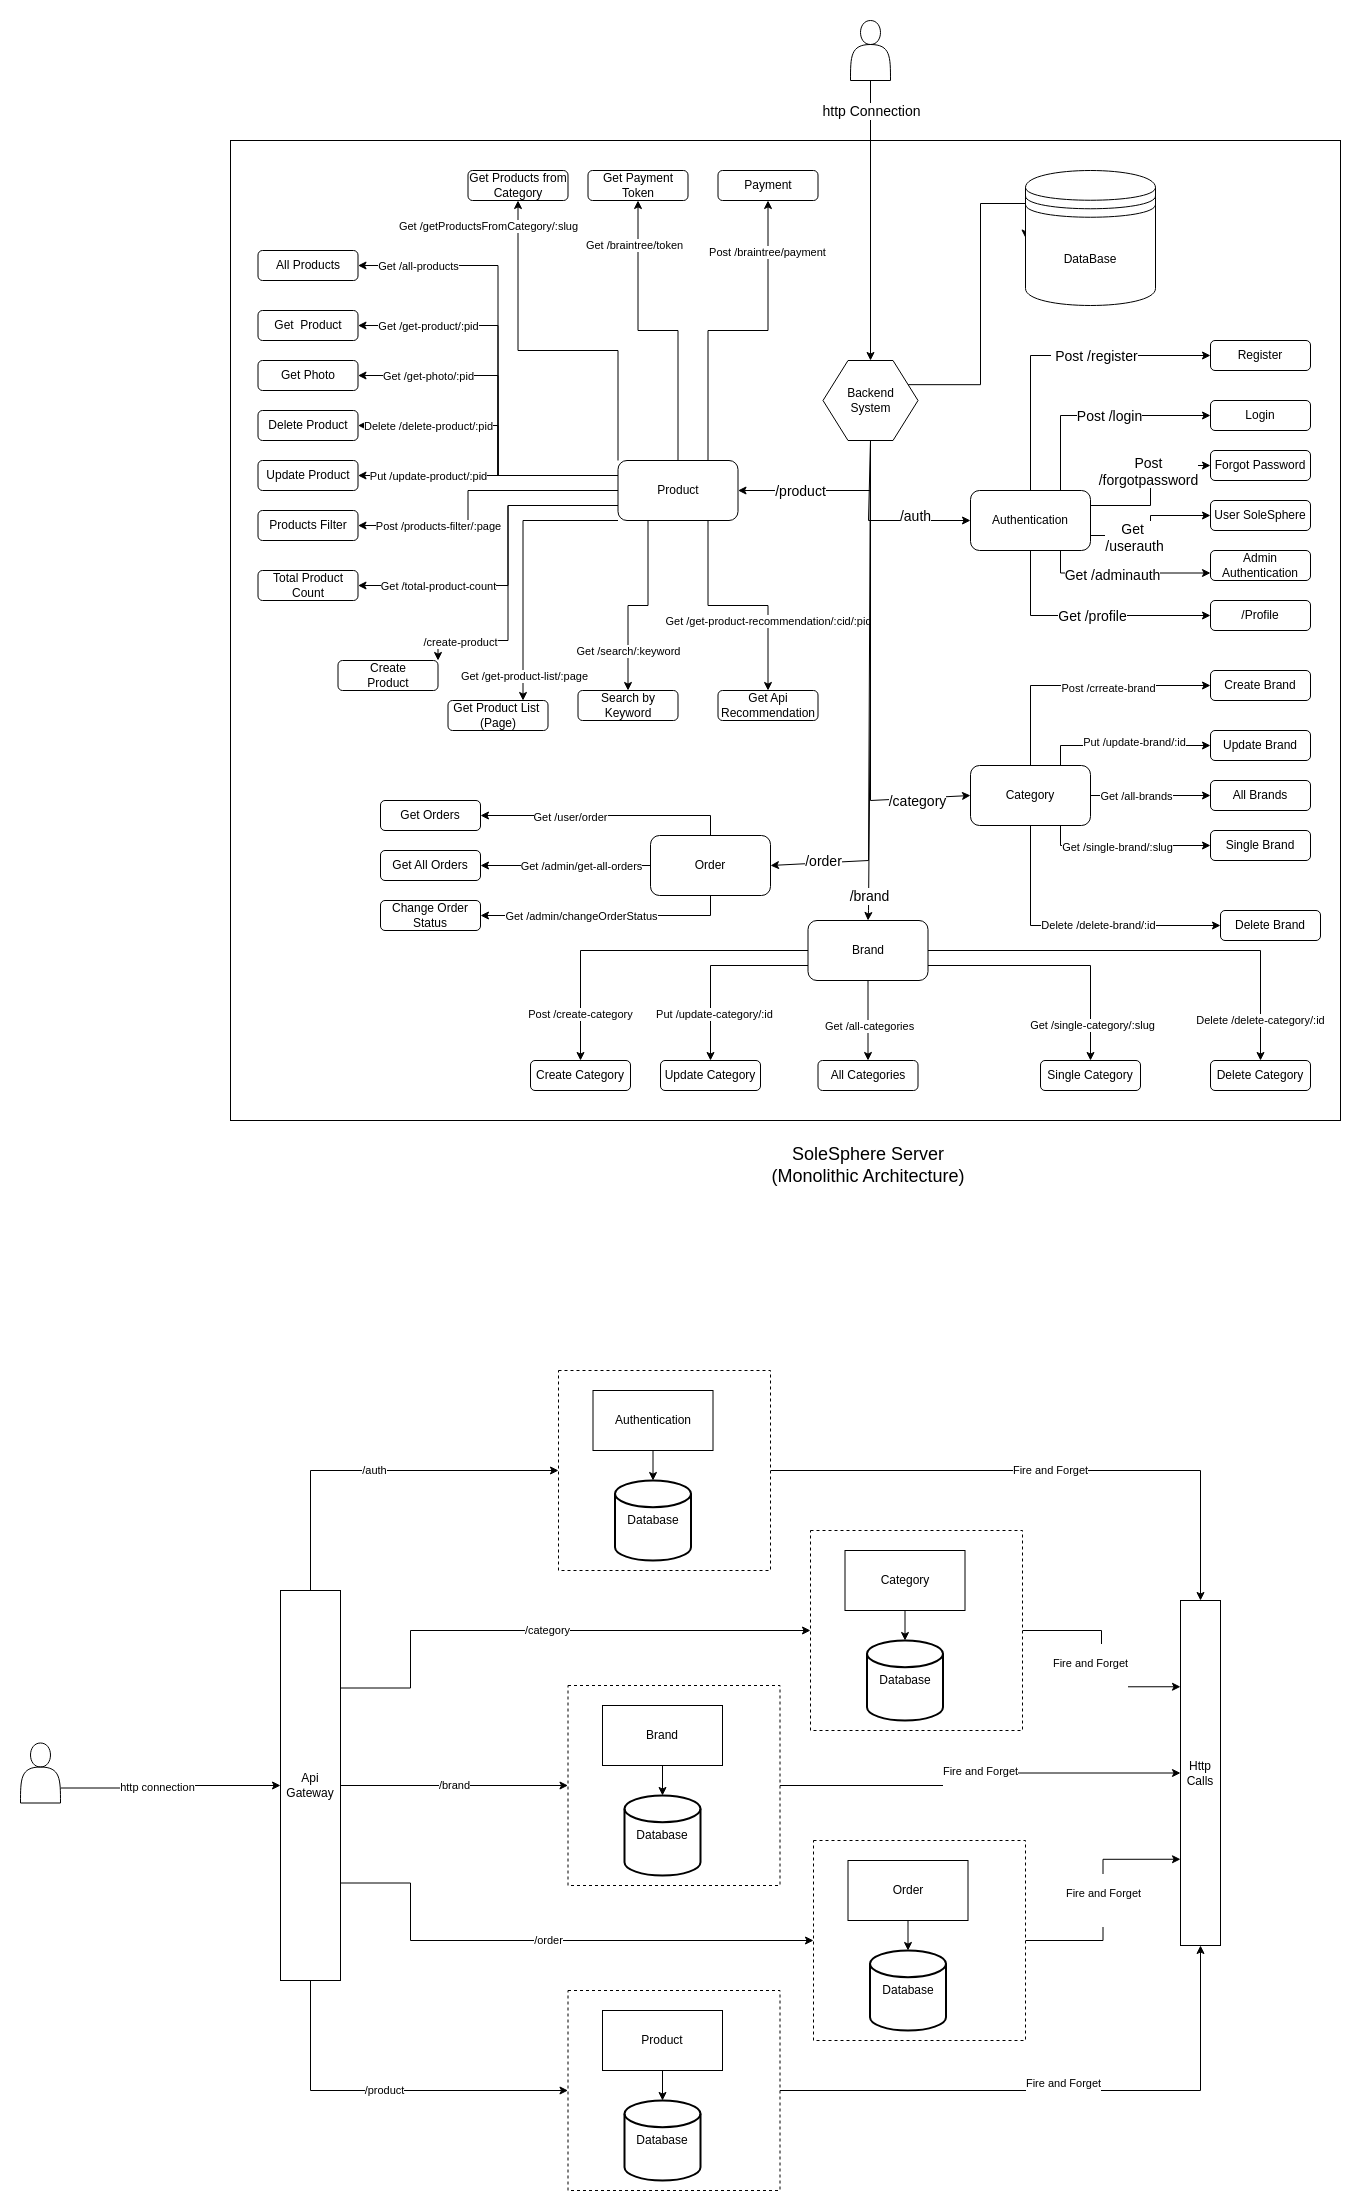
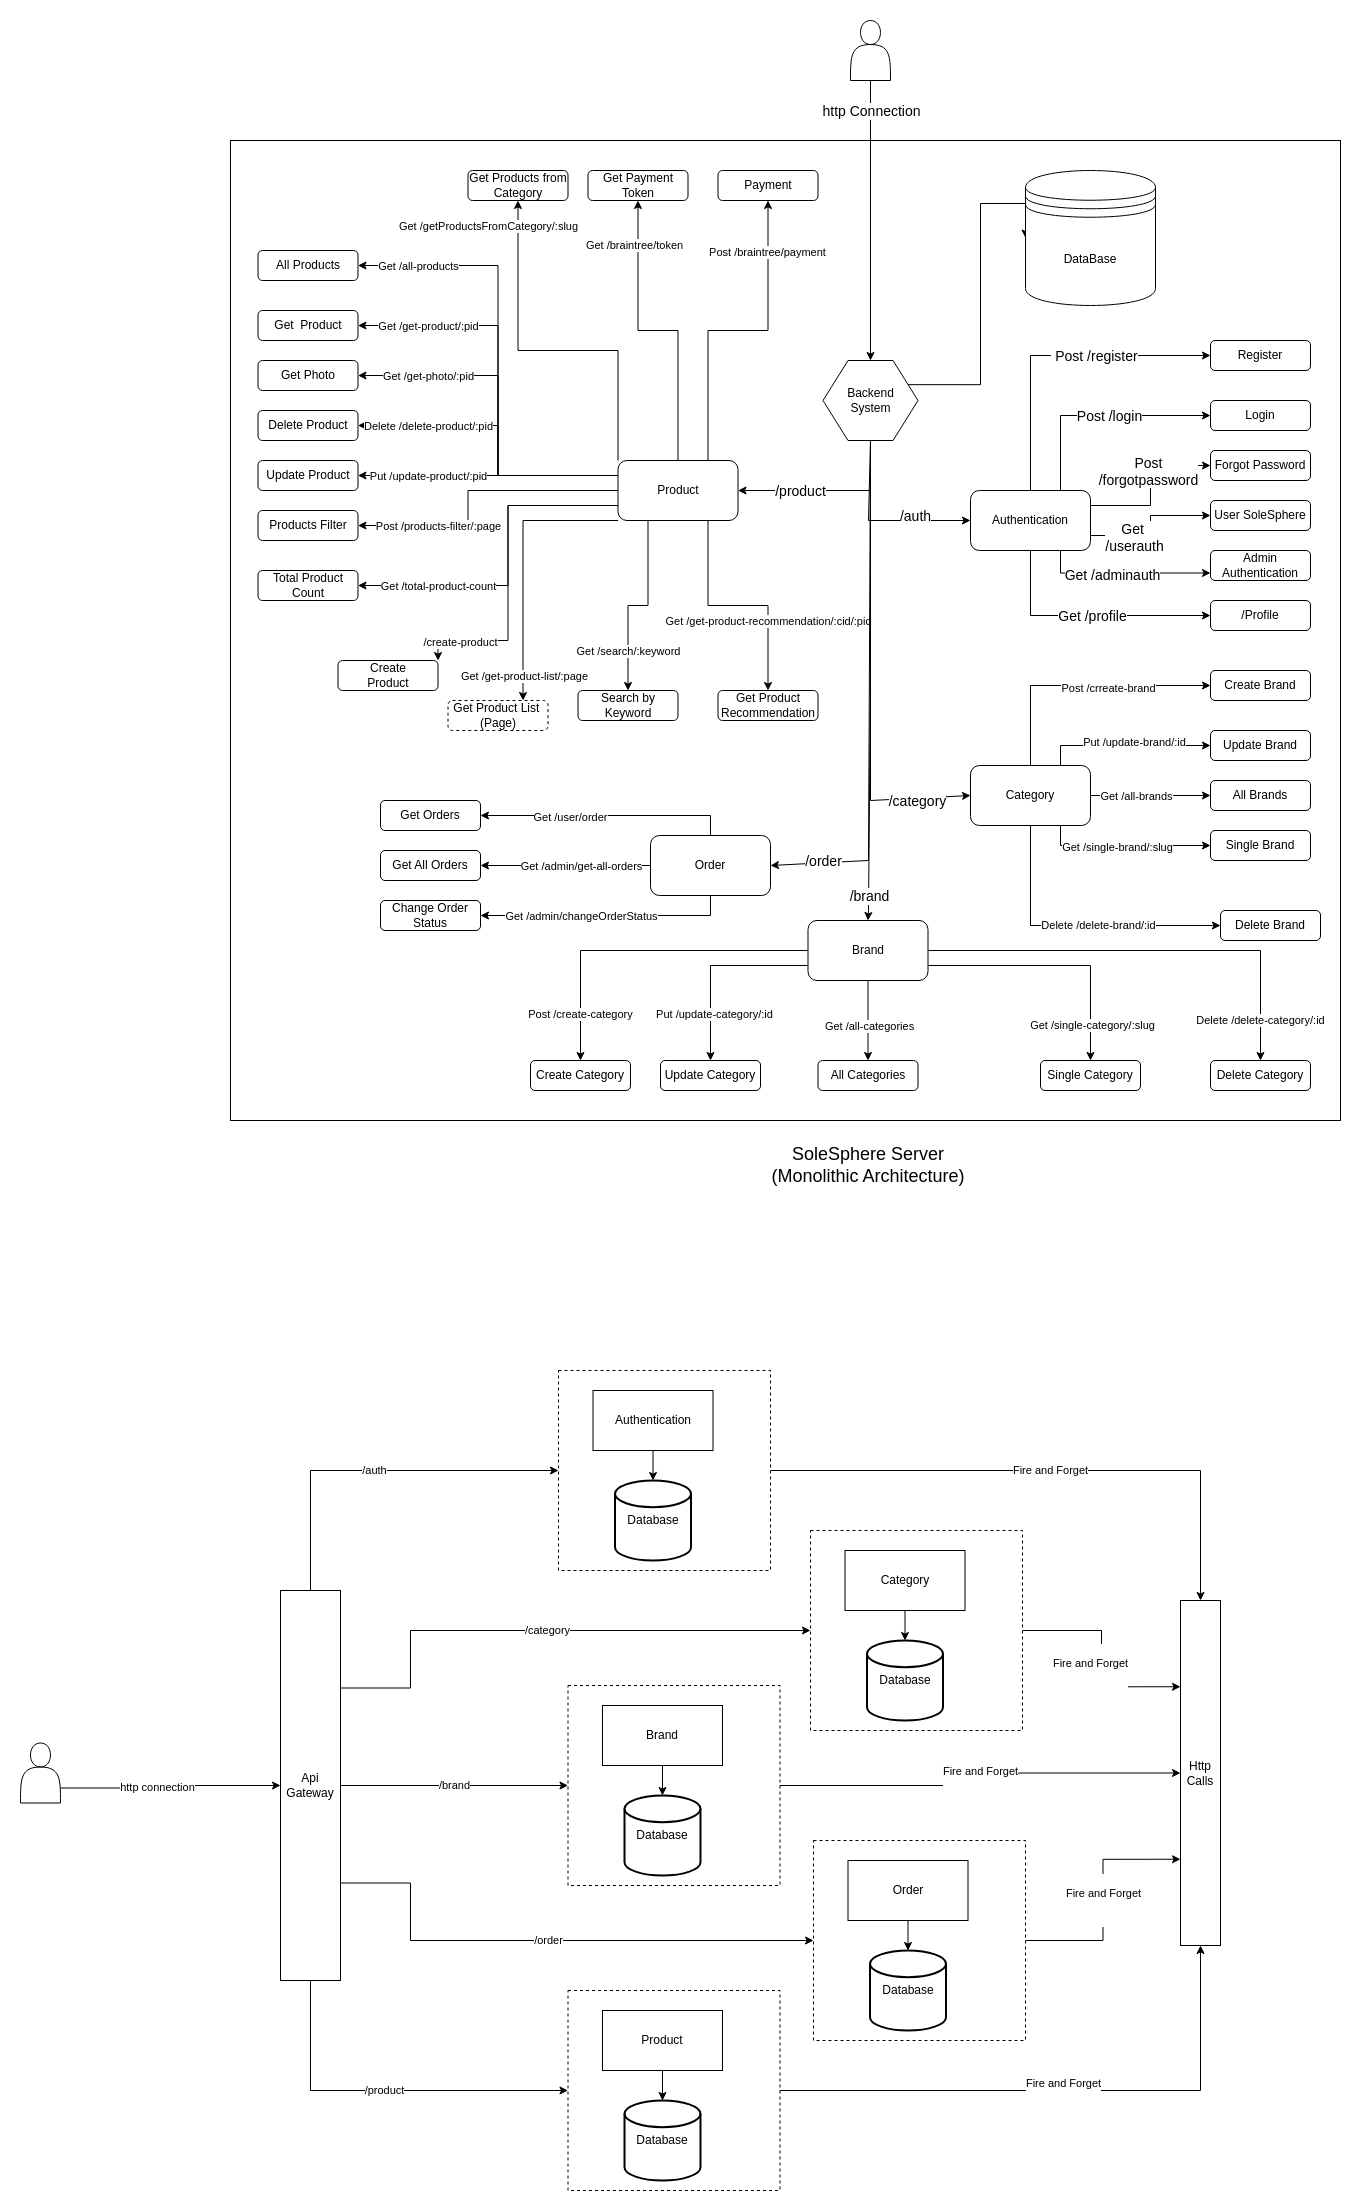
(769, 706) -> (769, 706)
(498, 716) -> (498, 716)
